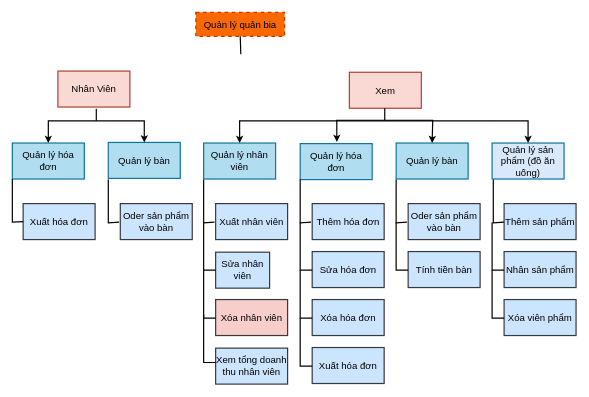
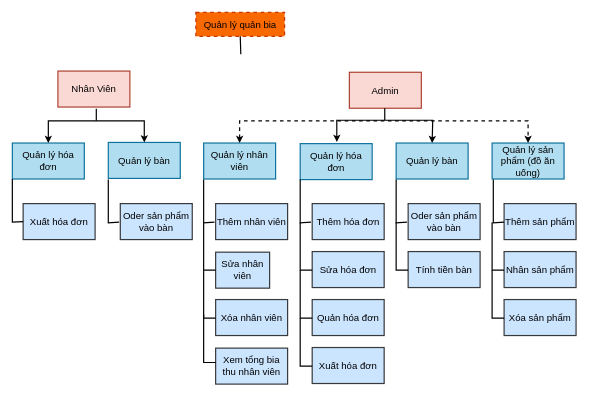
(386, 90) -> (386, 90)
(489, 121) -> (489, 121)
(528, 161) -> (528, 161)
(252, 222) -> (252, 222)
(252, 318) -> (252, 318)
(348, 318) -> (348, 318)
(540, 318) -> (540, 318)
(252, 366) -> (252, 366)
